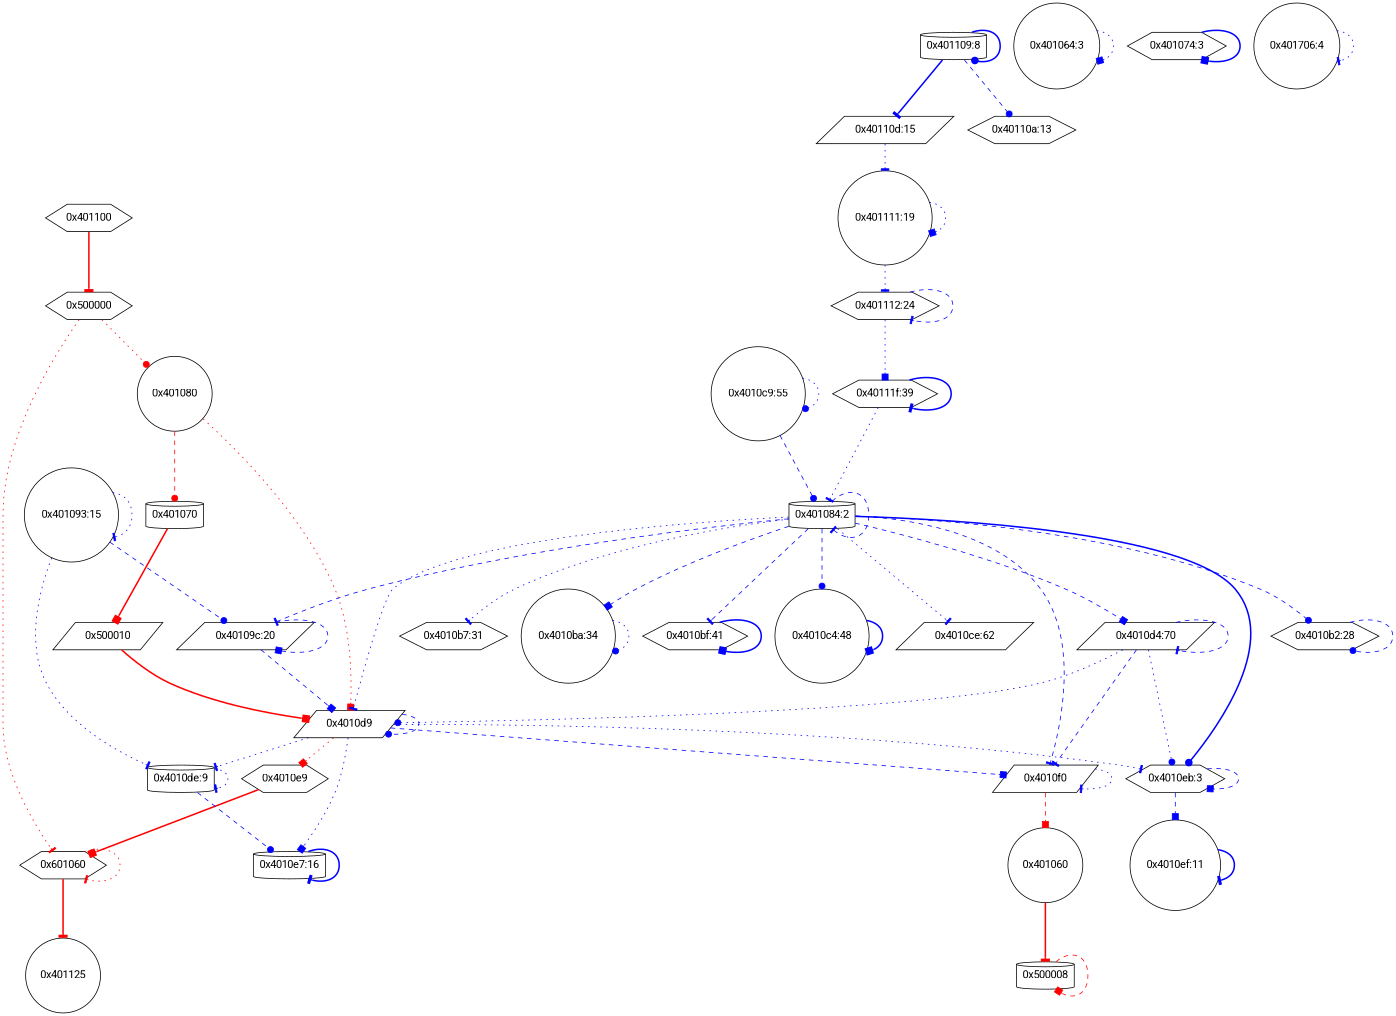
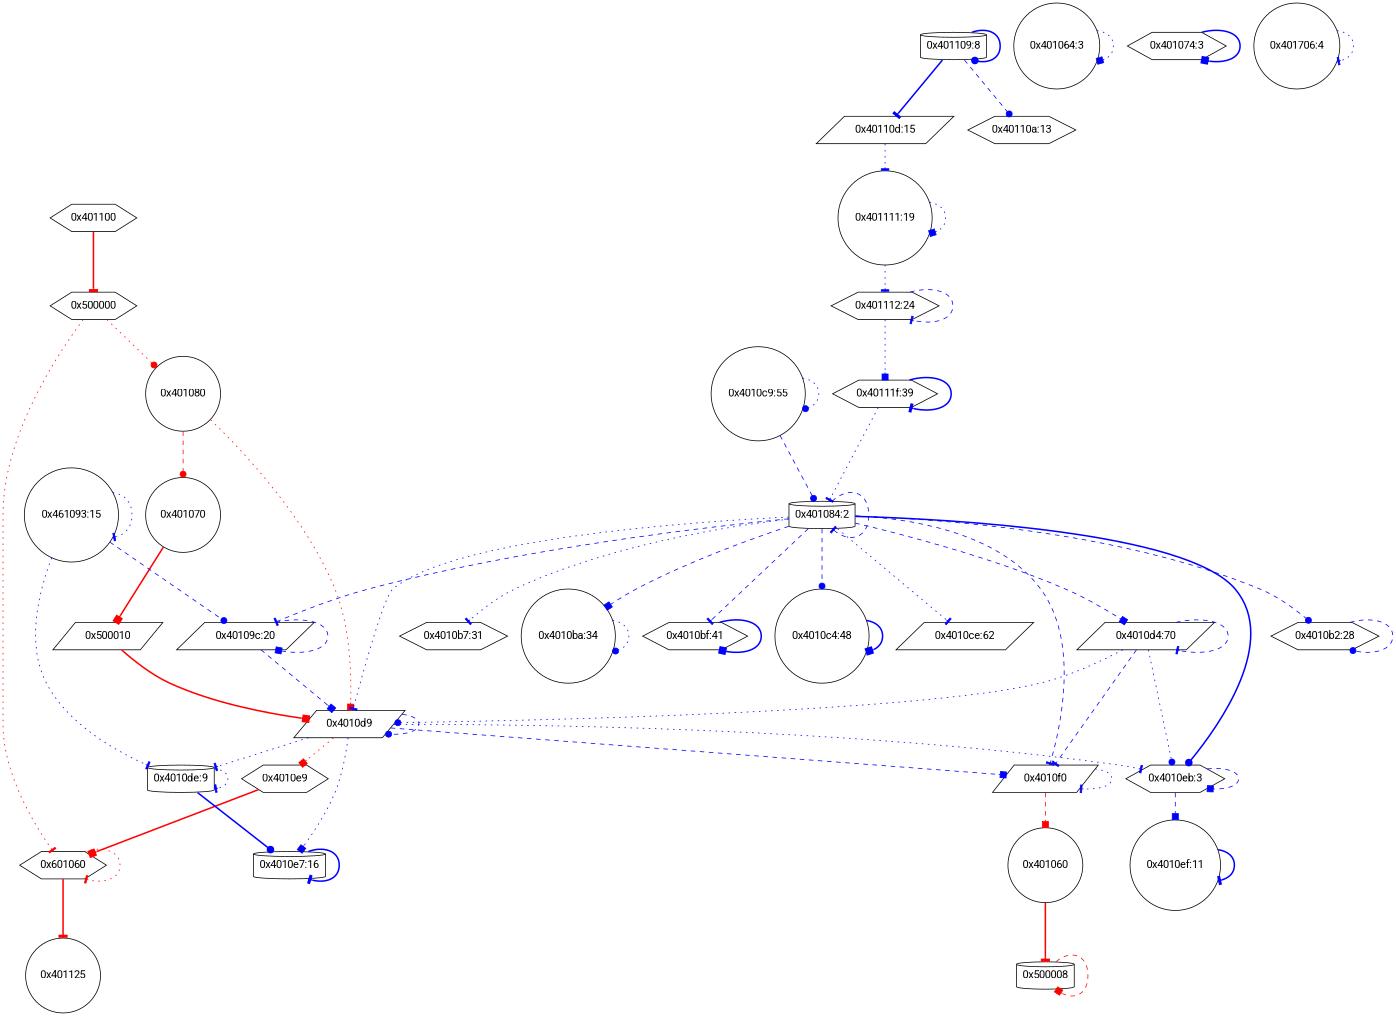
(71, 515) -> (71, 515)
(175, 515) -> (183, 515)
(233, 820) -> (233, 820)
